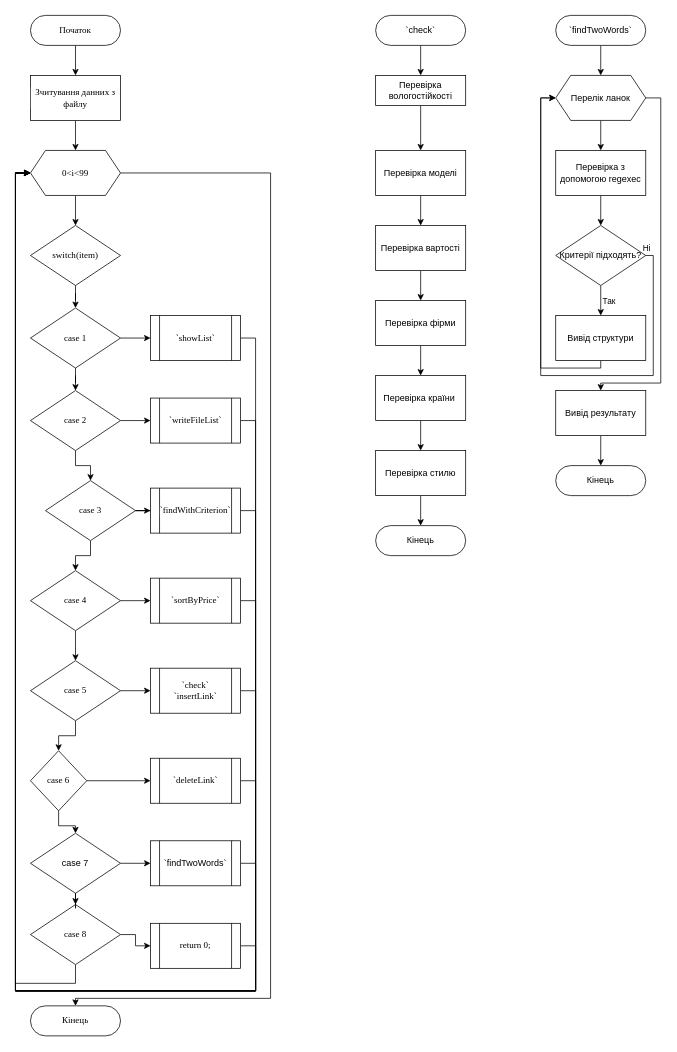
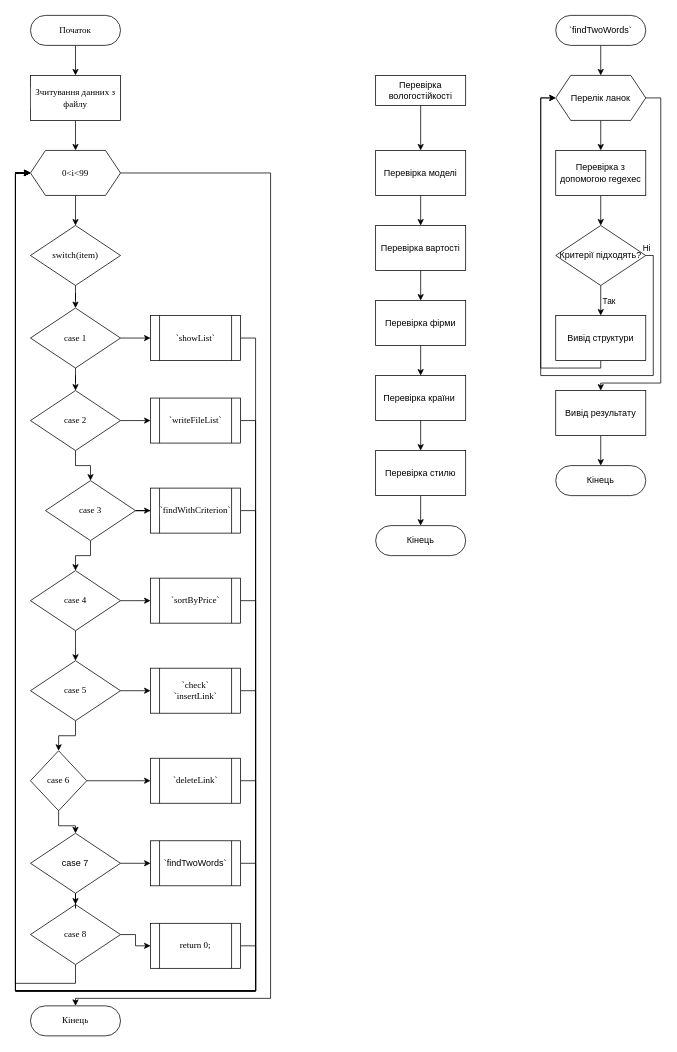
(420, 30) -> none
(420, 57) -> none
